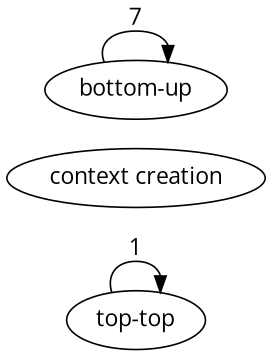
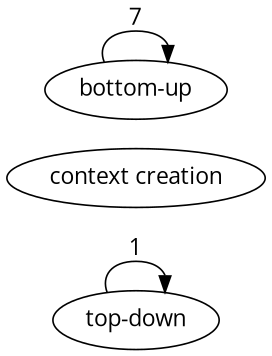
(136, 320) -> (136, 320)
